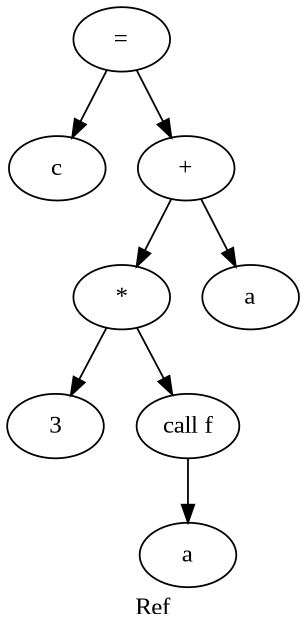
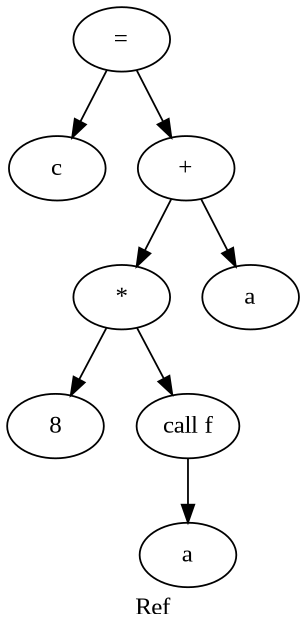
(55, 426) -> (55, 426)
